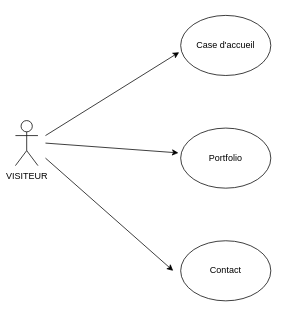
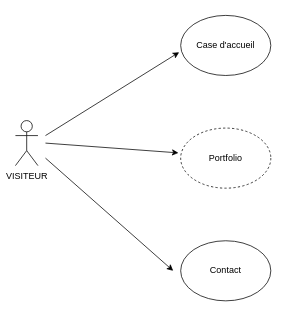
(225, 158) -> (225, 158)
